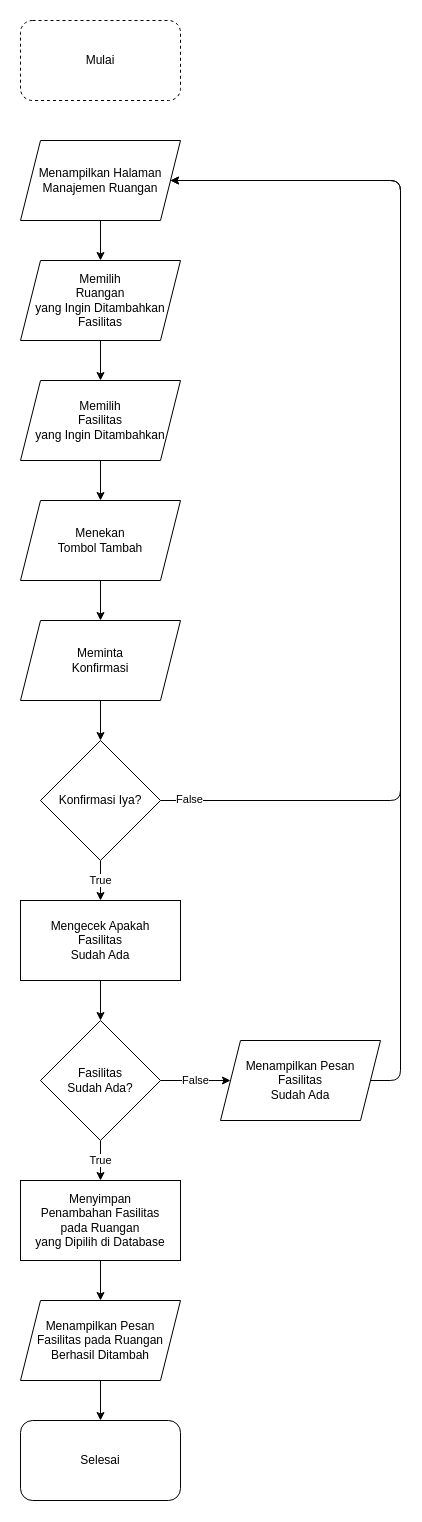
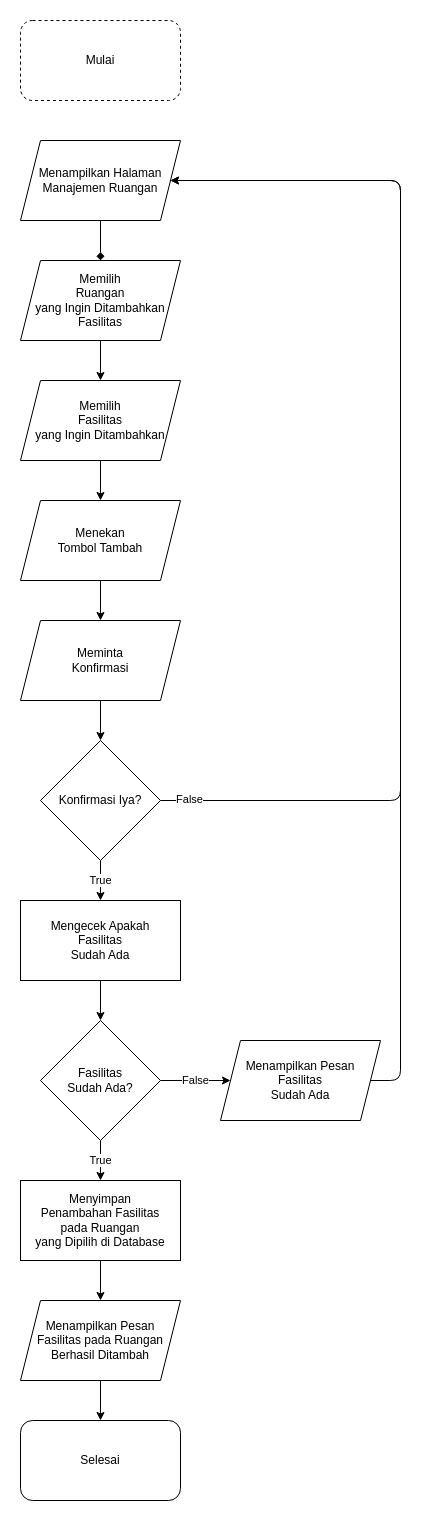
(101, 252) -> (101, 252)
